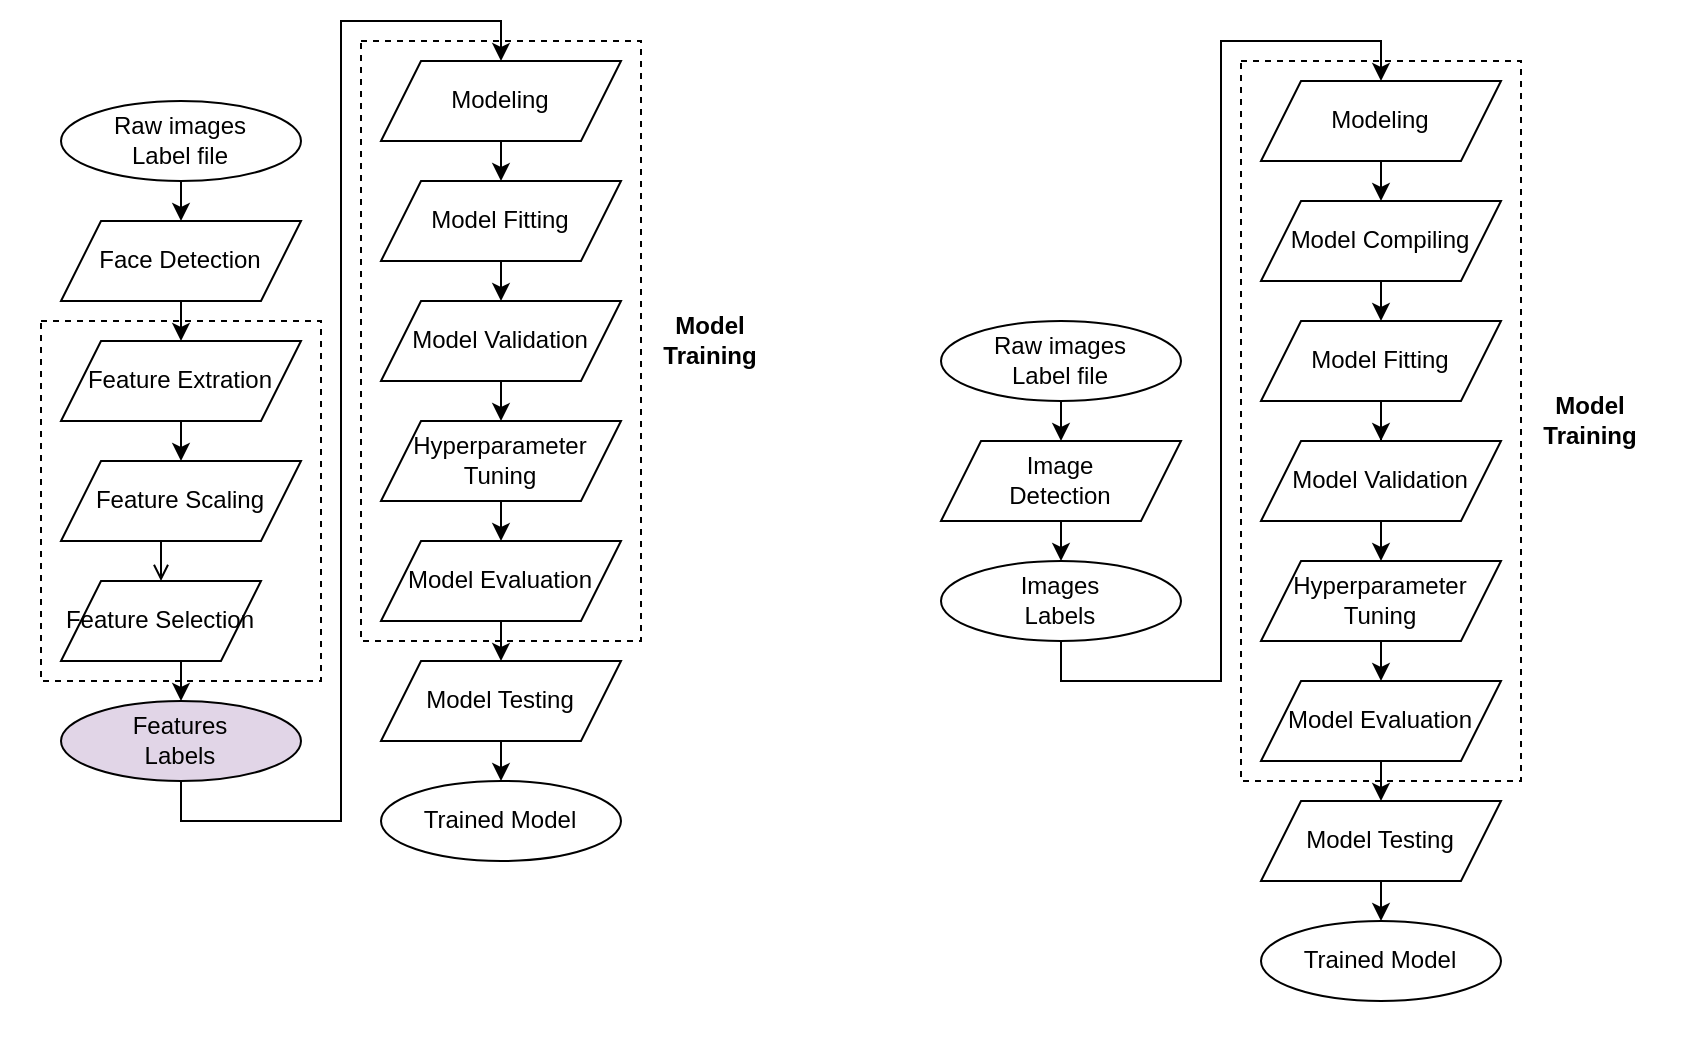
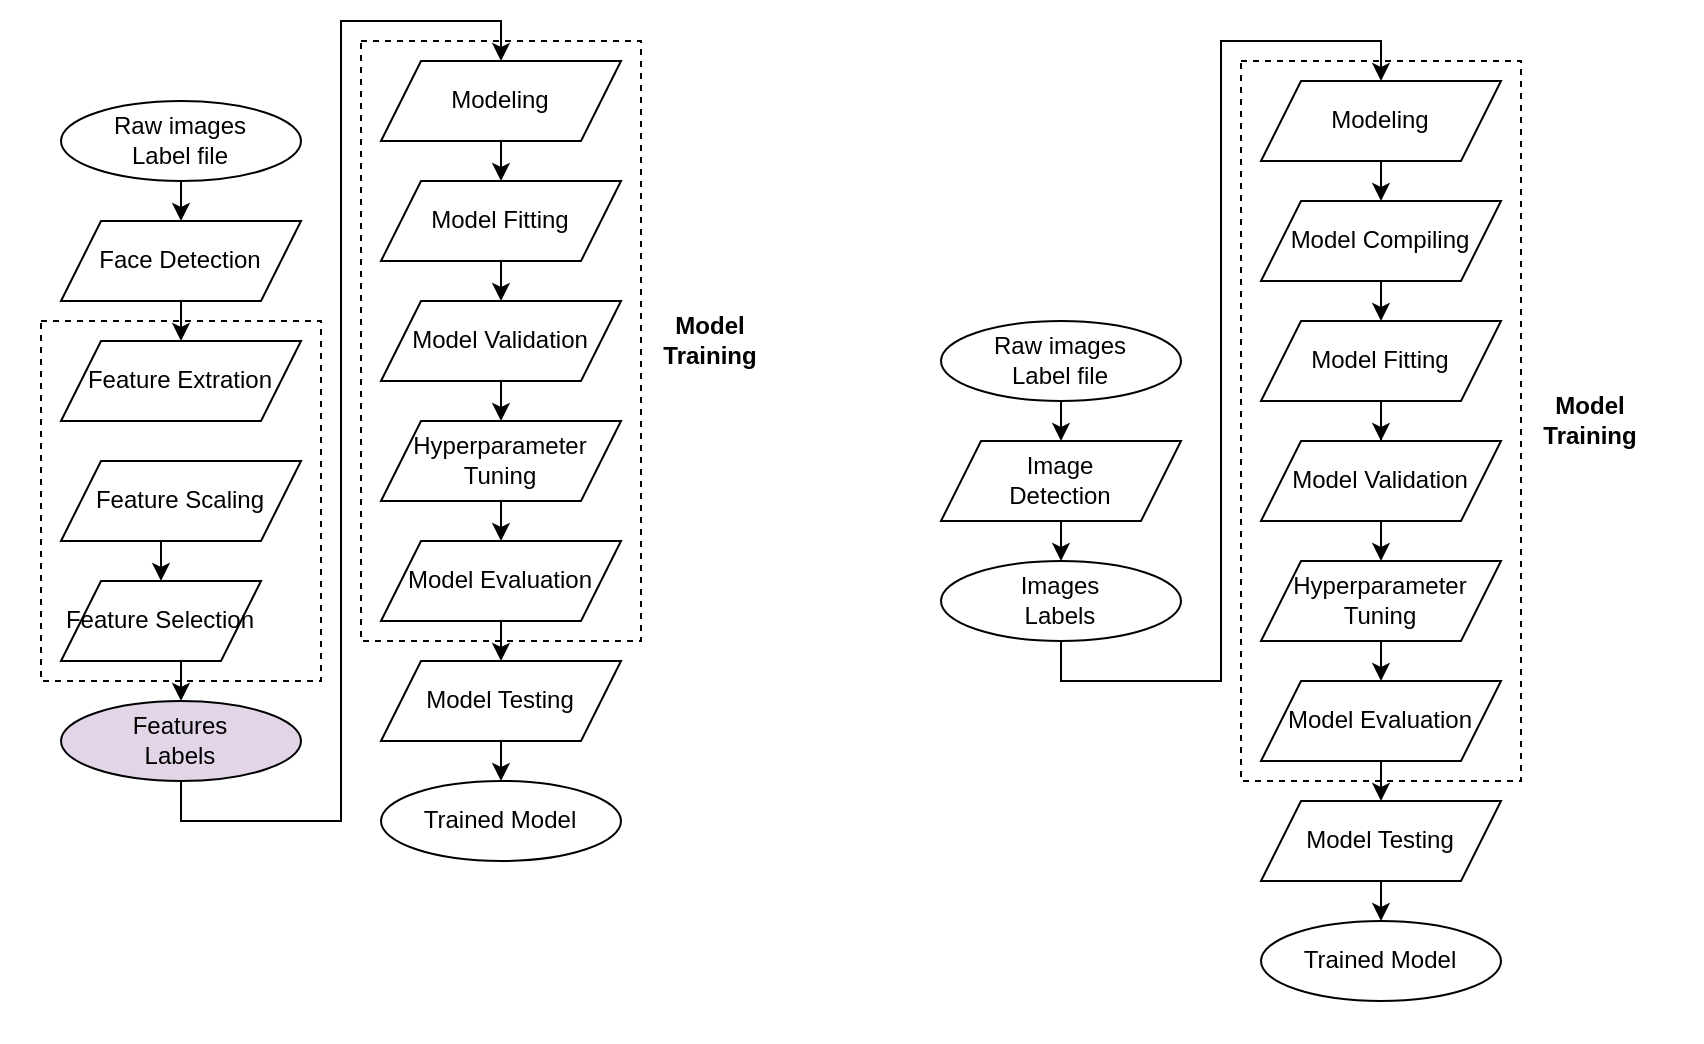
(181, 434) -> none
(161, 569) -> (161, 566)
